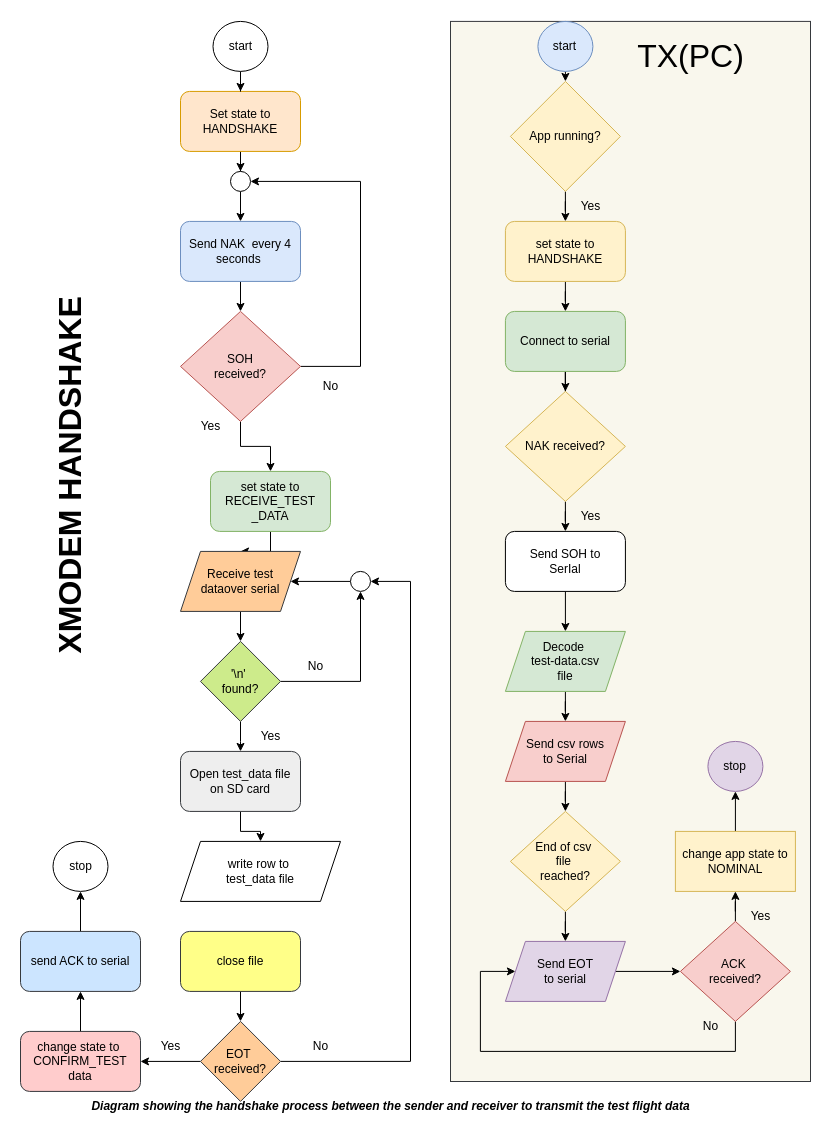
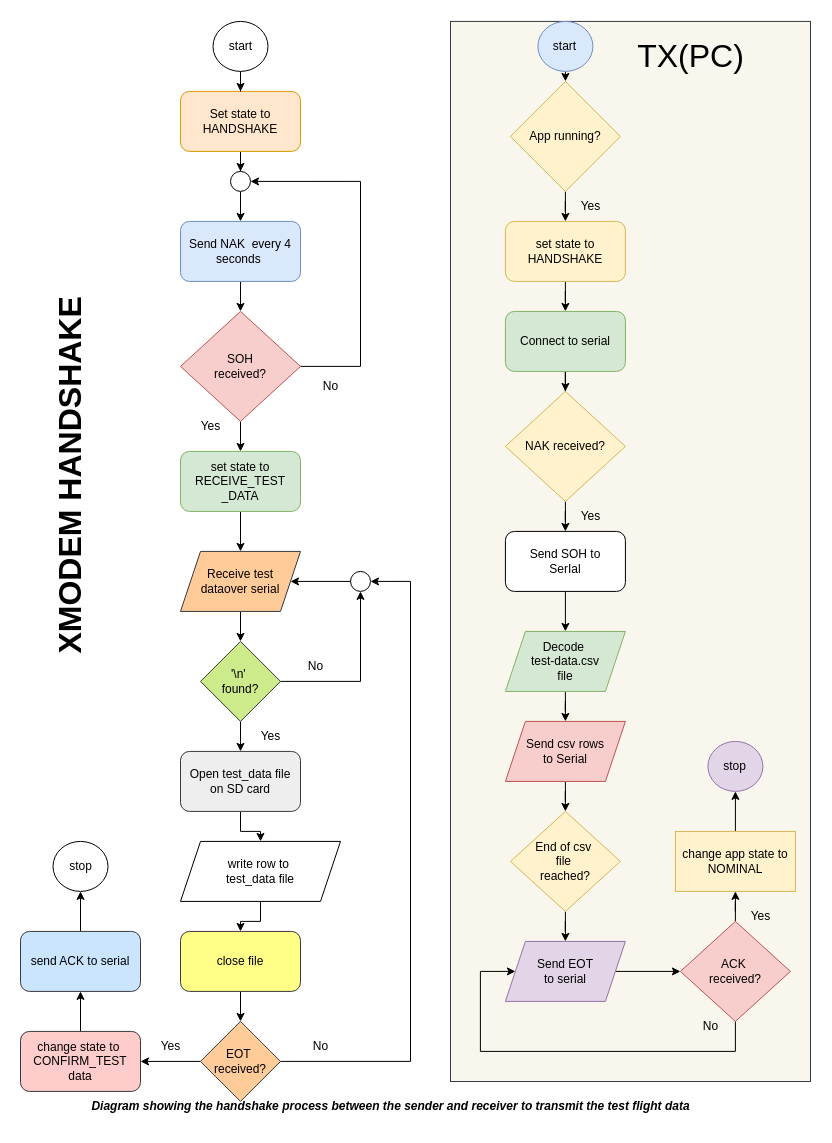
(271, 501) -> (241, 481)
none -> (259, 921)
